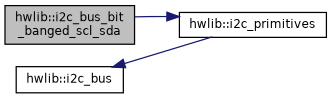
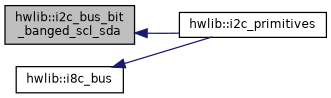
(151, 17) -> (163, 33)
(70, 80) -> (70, 80)
